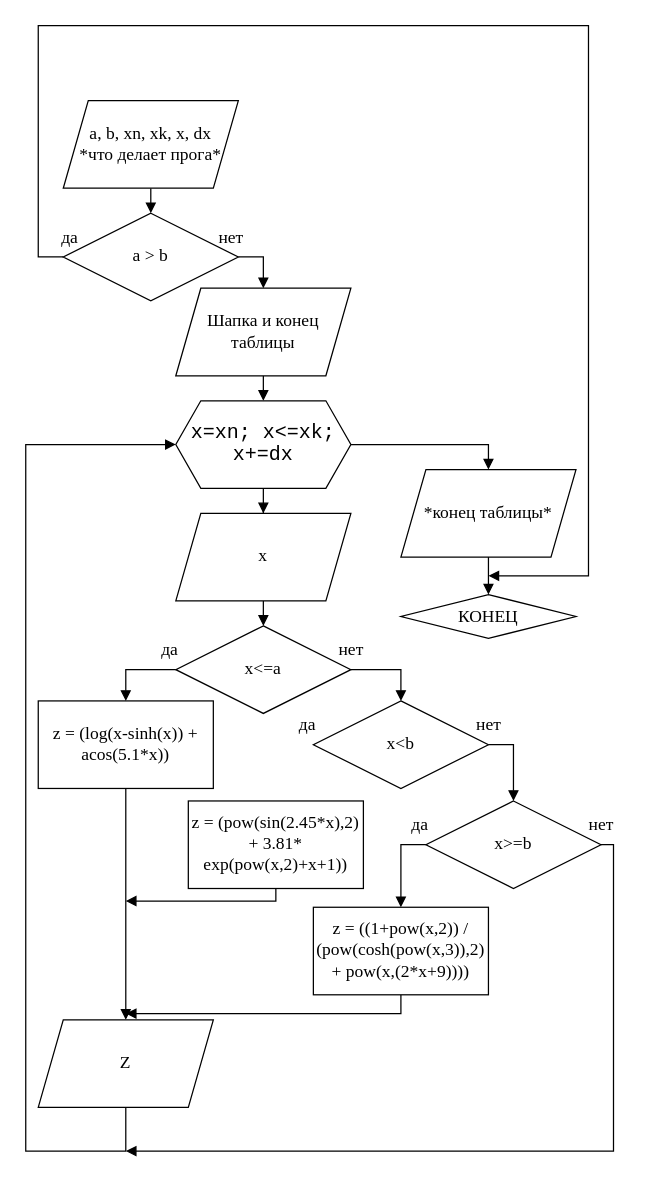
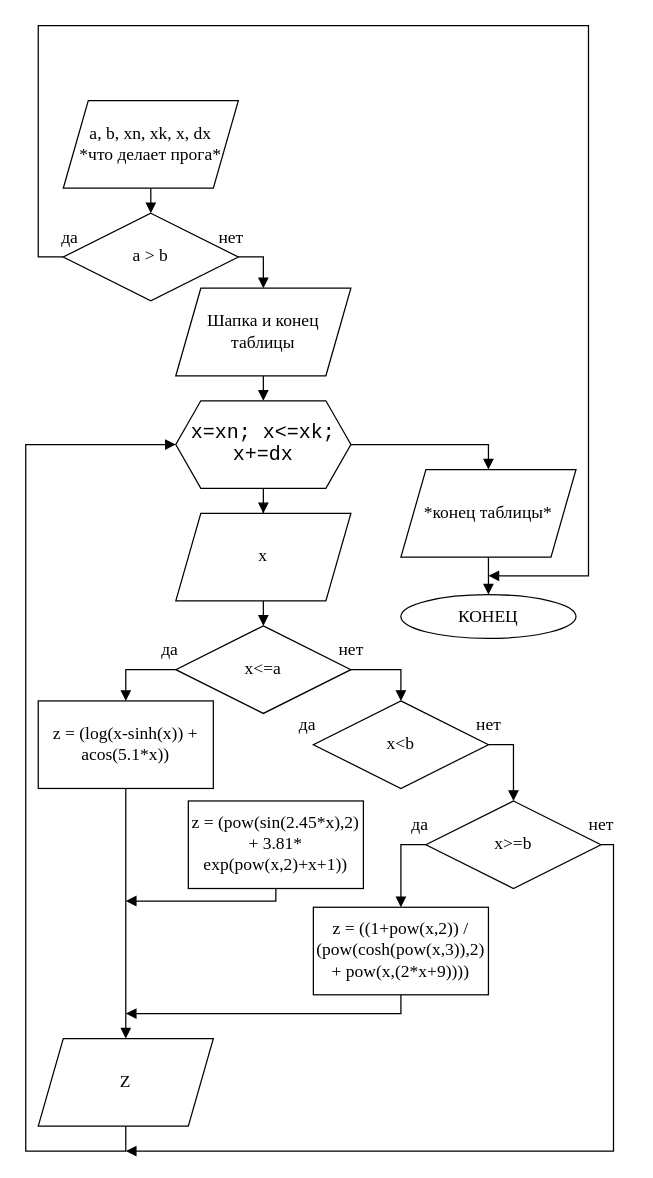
(488, 616) -> (488, 616)
(126, 1063) -> (126, 1082)
